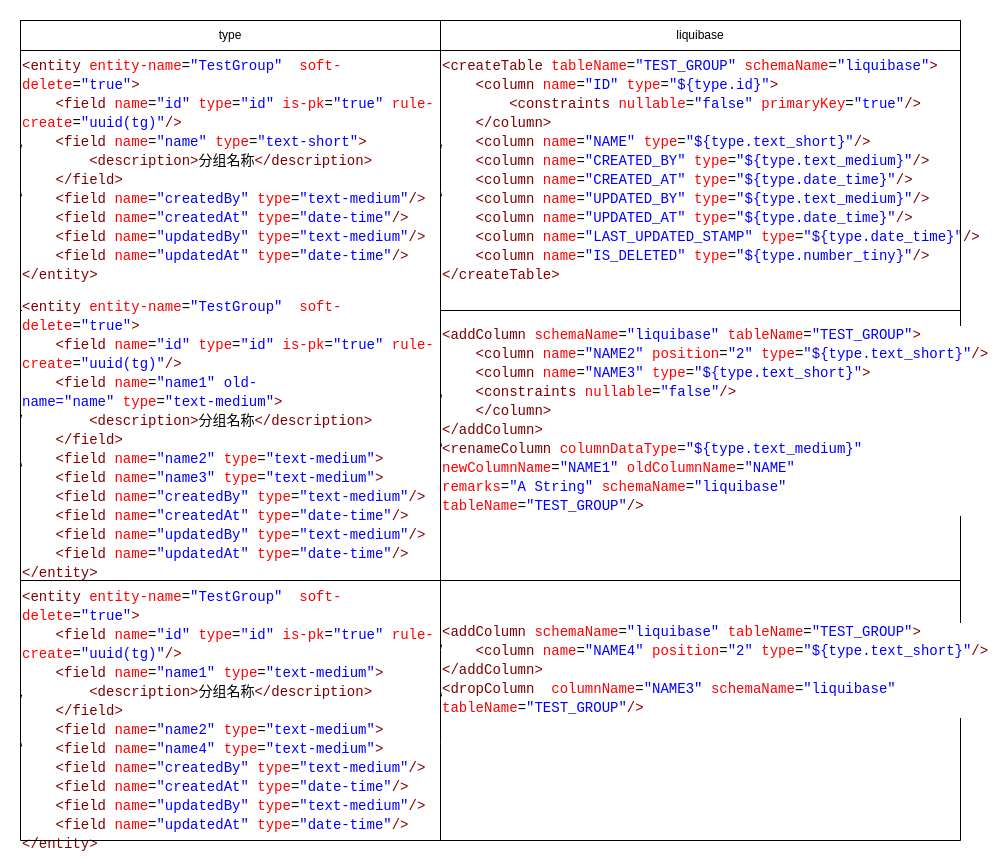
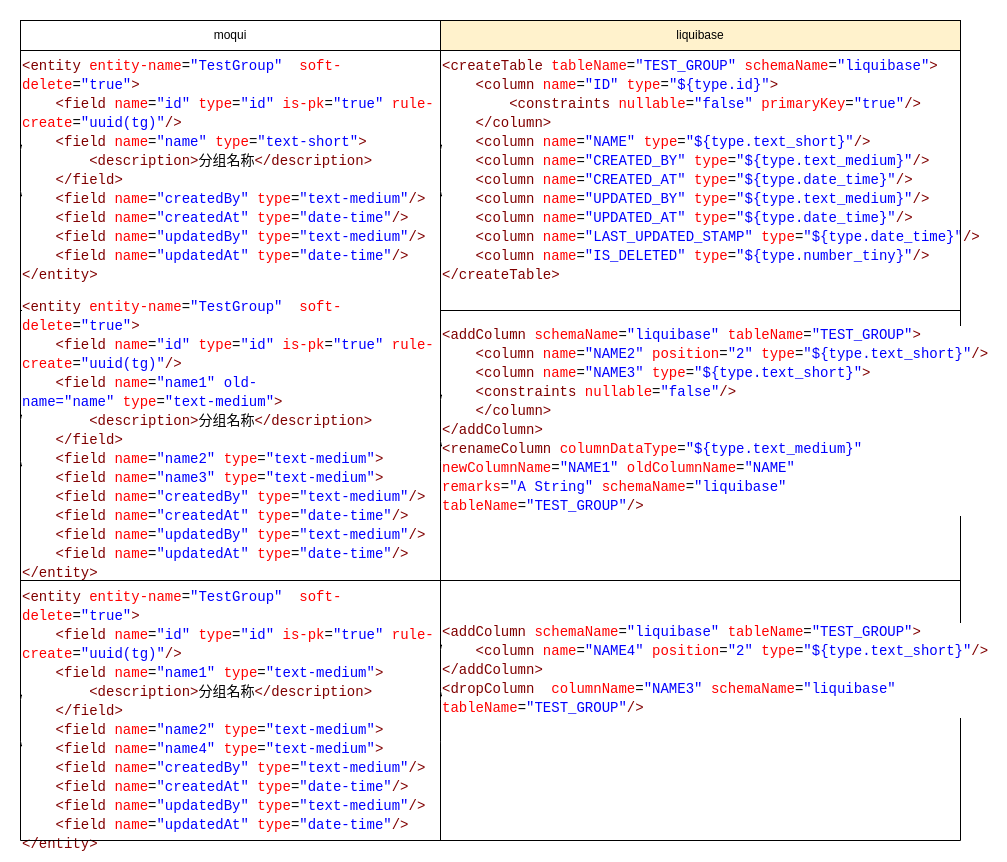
(231, 36) -> (231, 36)
(701, 36) -> (701, 36)
